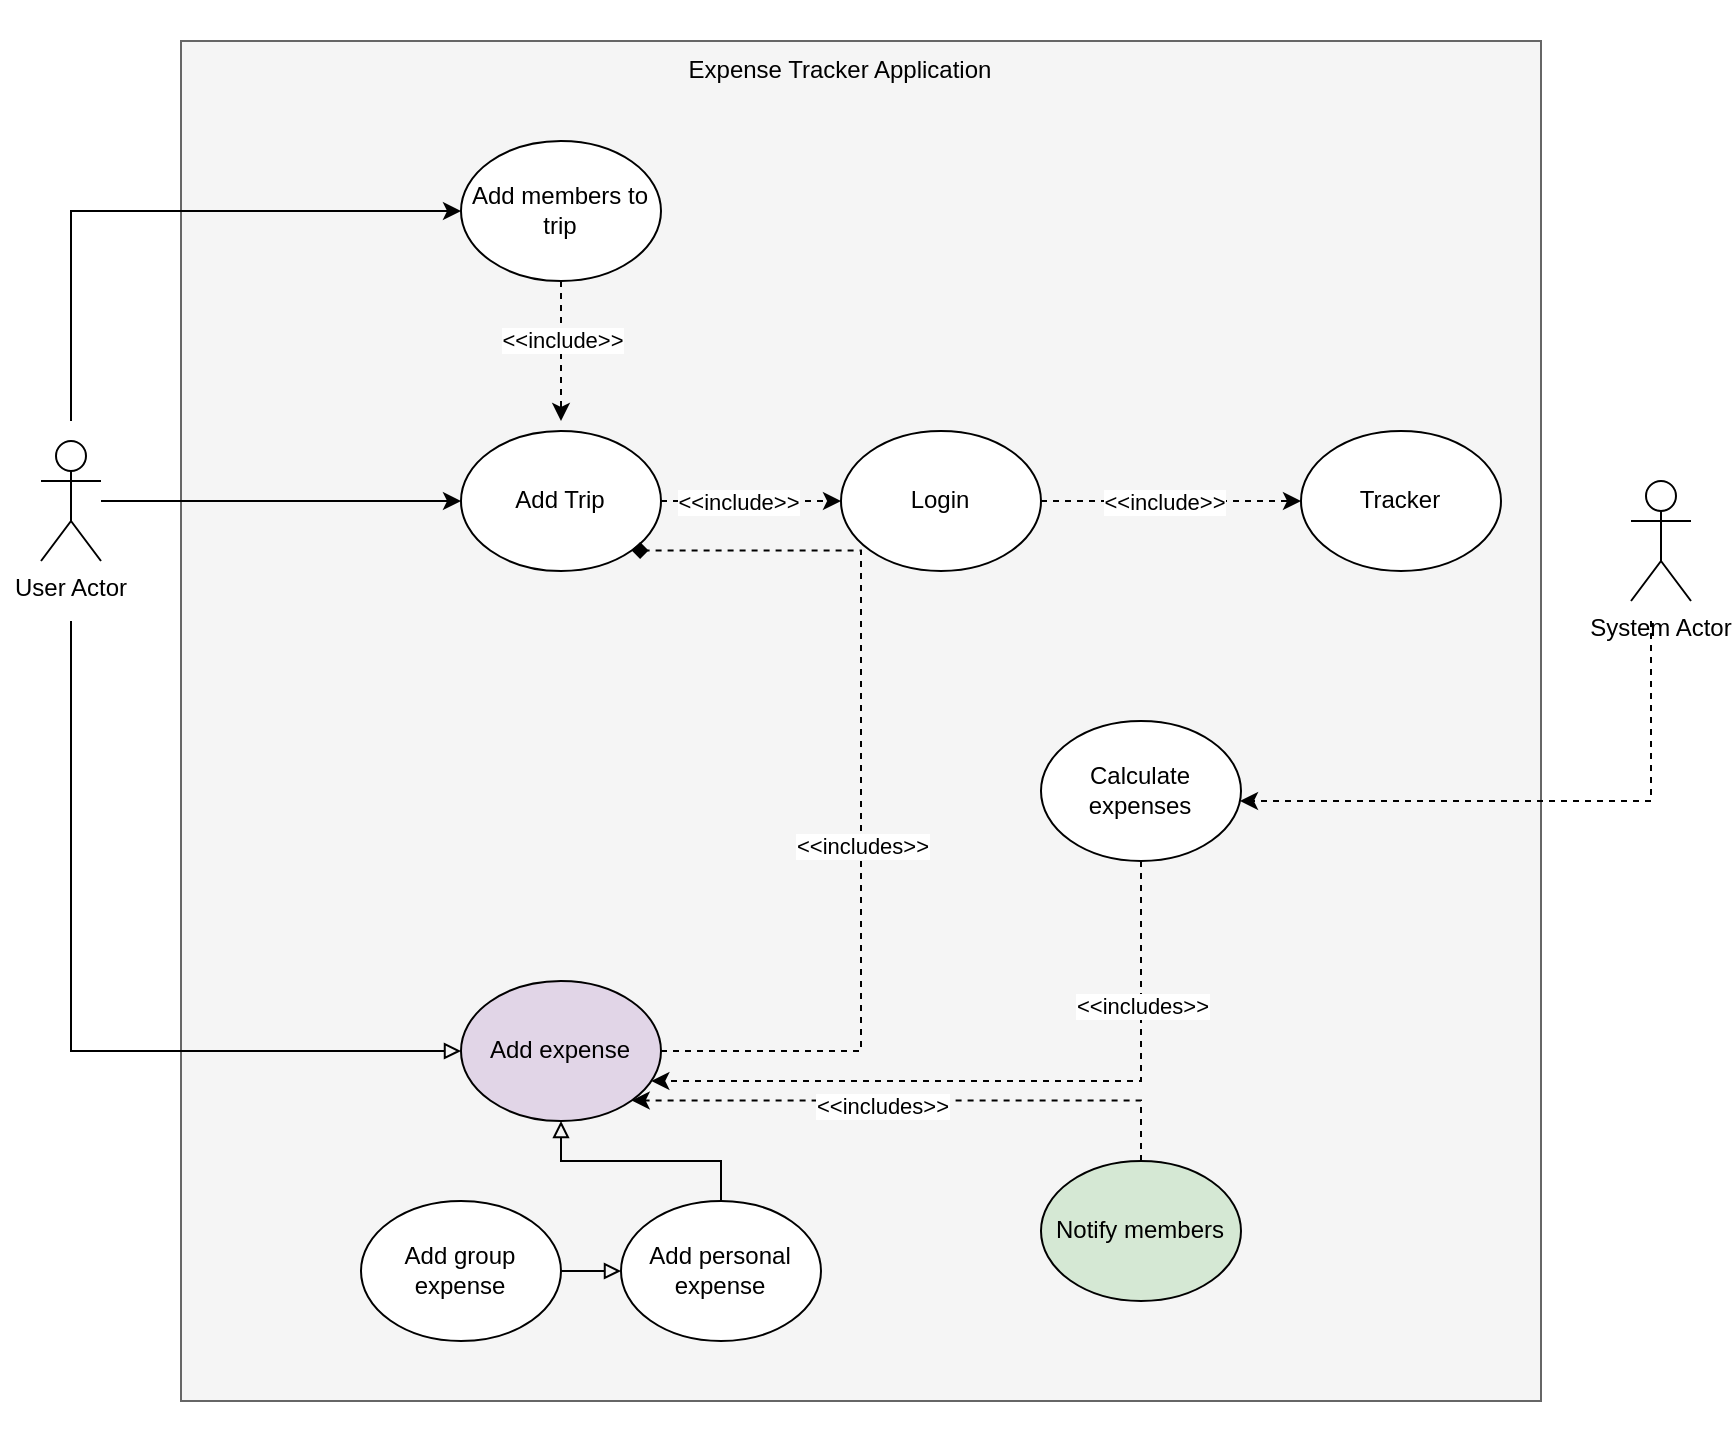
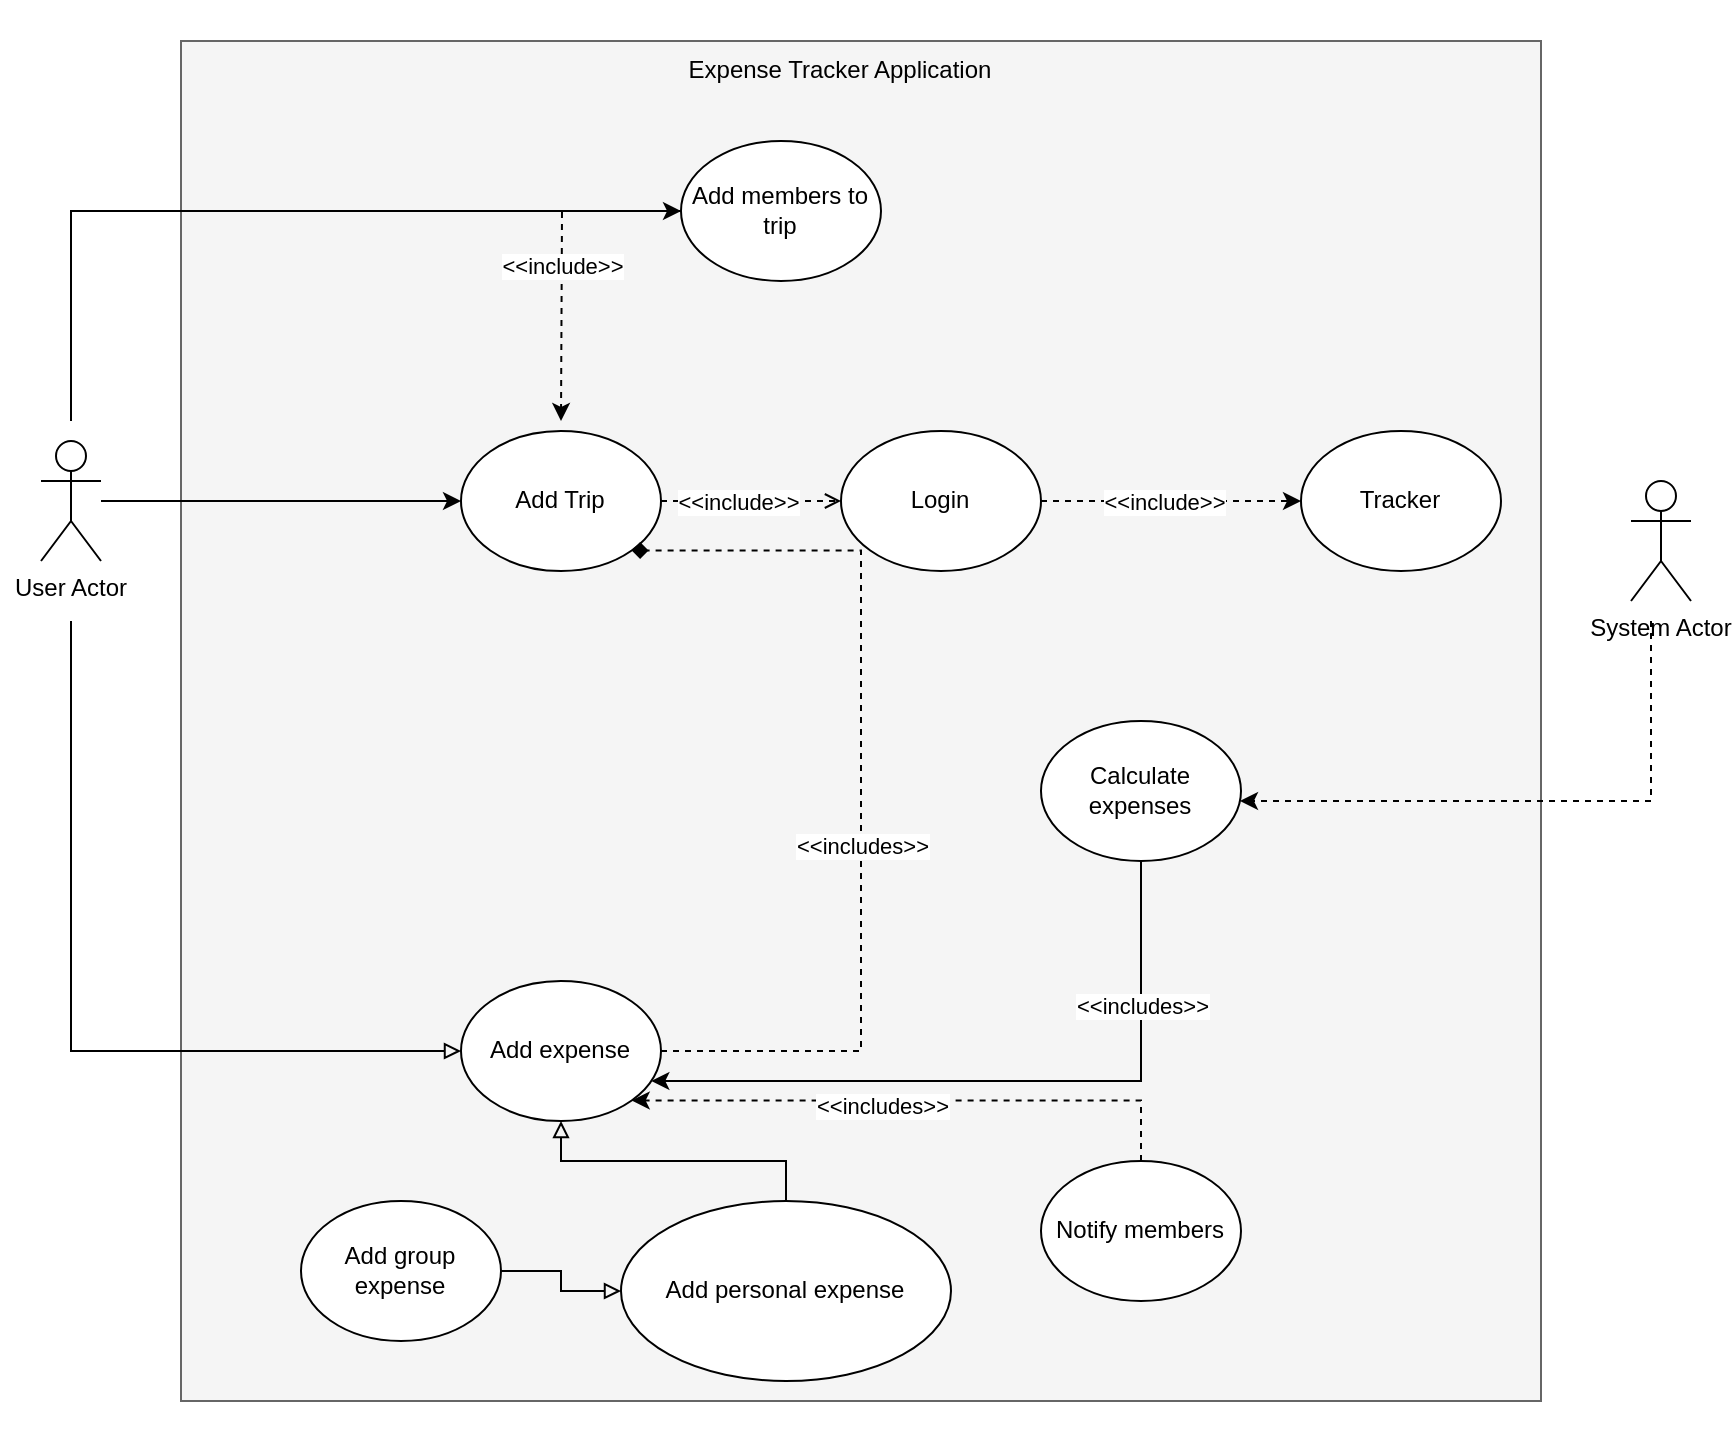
(561, 211) -> (781, 211)
(826, 501) -> (828, 501)
(561, 1051) -> (561, 1051)
(933, 1081) -> (933, 1081)
(1141, 1231) -> (1141, 1231)
(461, 1271) -> (401, 1271)
(721, 1271) -> (786, 1291)
